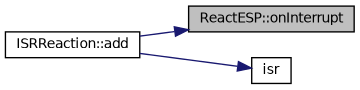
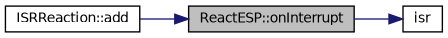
(189, 60) -> (372, 19)
